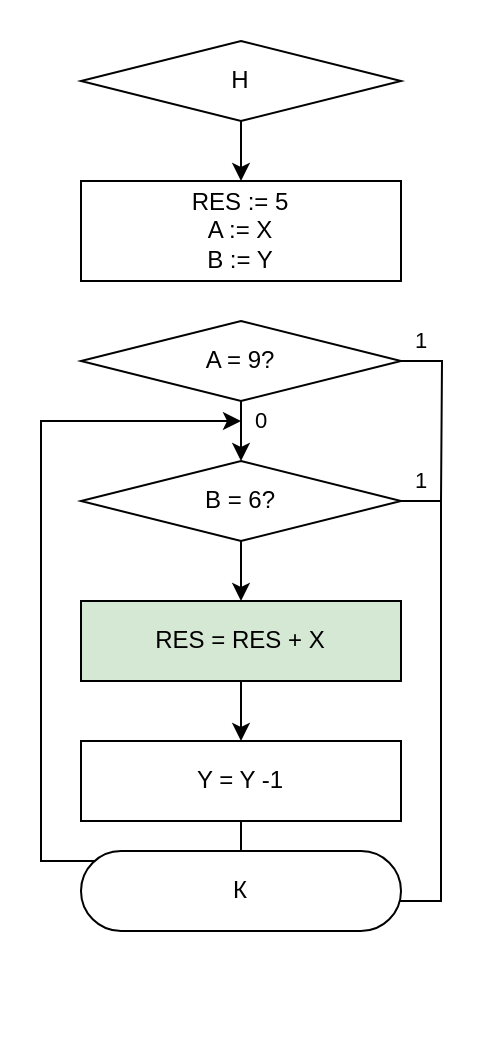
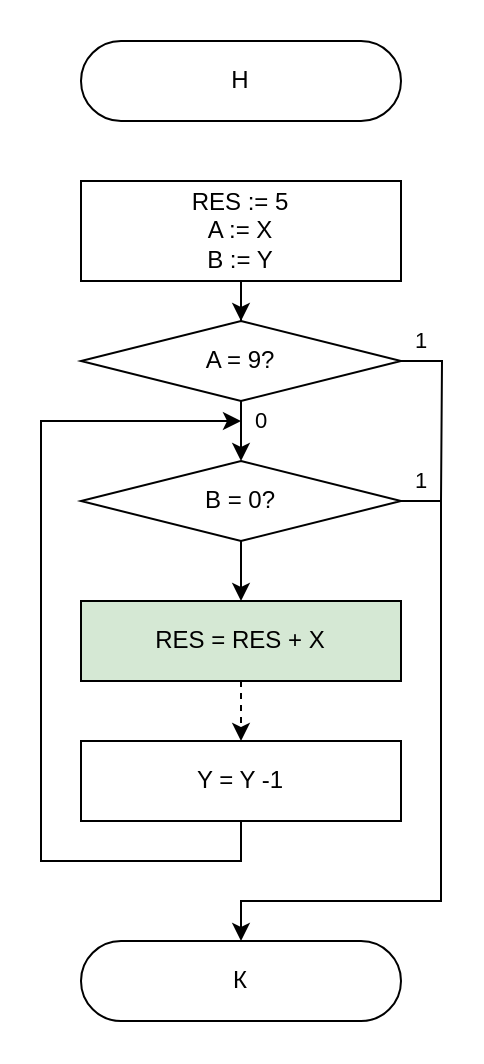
(241, 81) -> (241, 81)
(241, 158) -> none
none -> (241, 308)
(241, 501) -> (241, 501)
(241, 706) -> (241, 706)
(241, 891) -> (241, 981)
